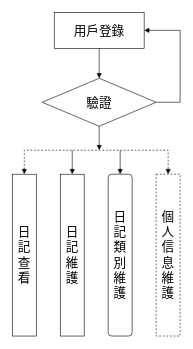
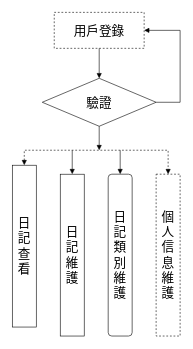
(99, 30) -> (99, 30)
(24, 255) -> (24, 246)
